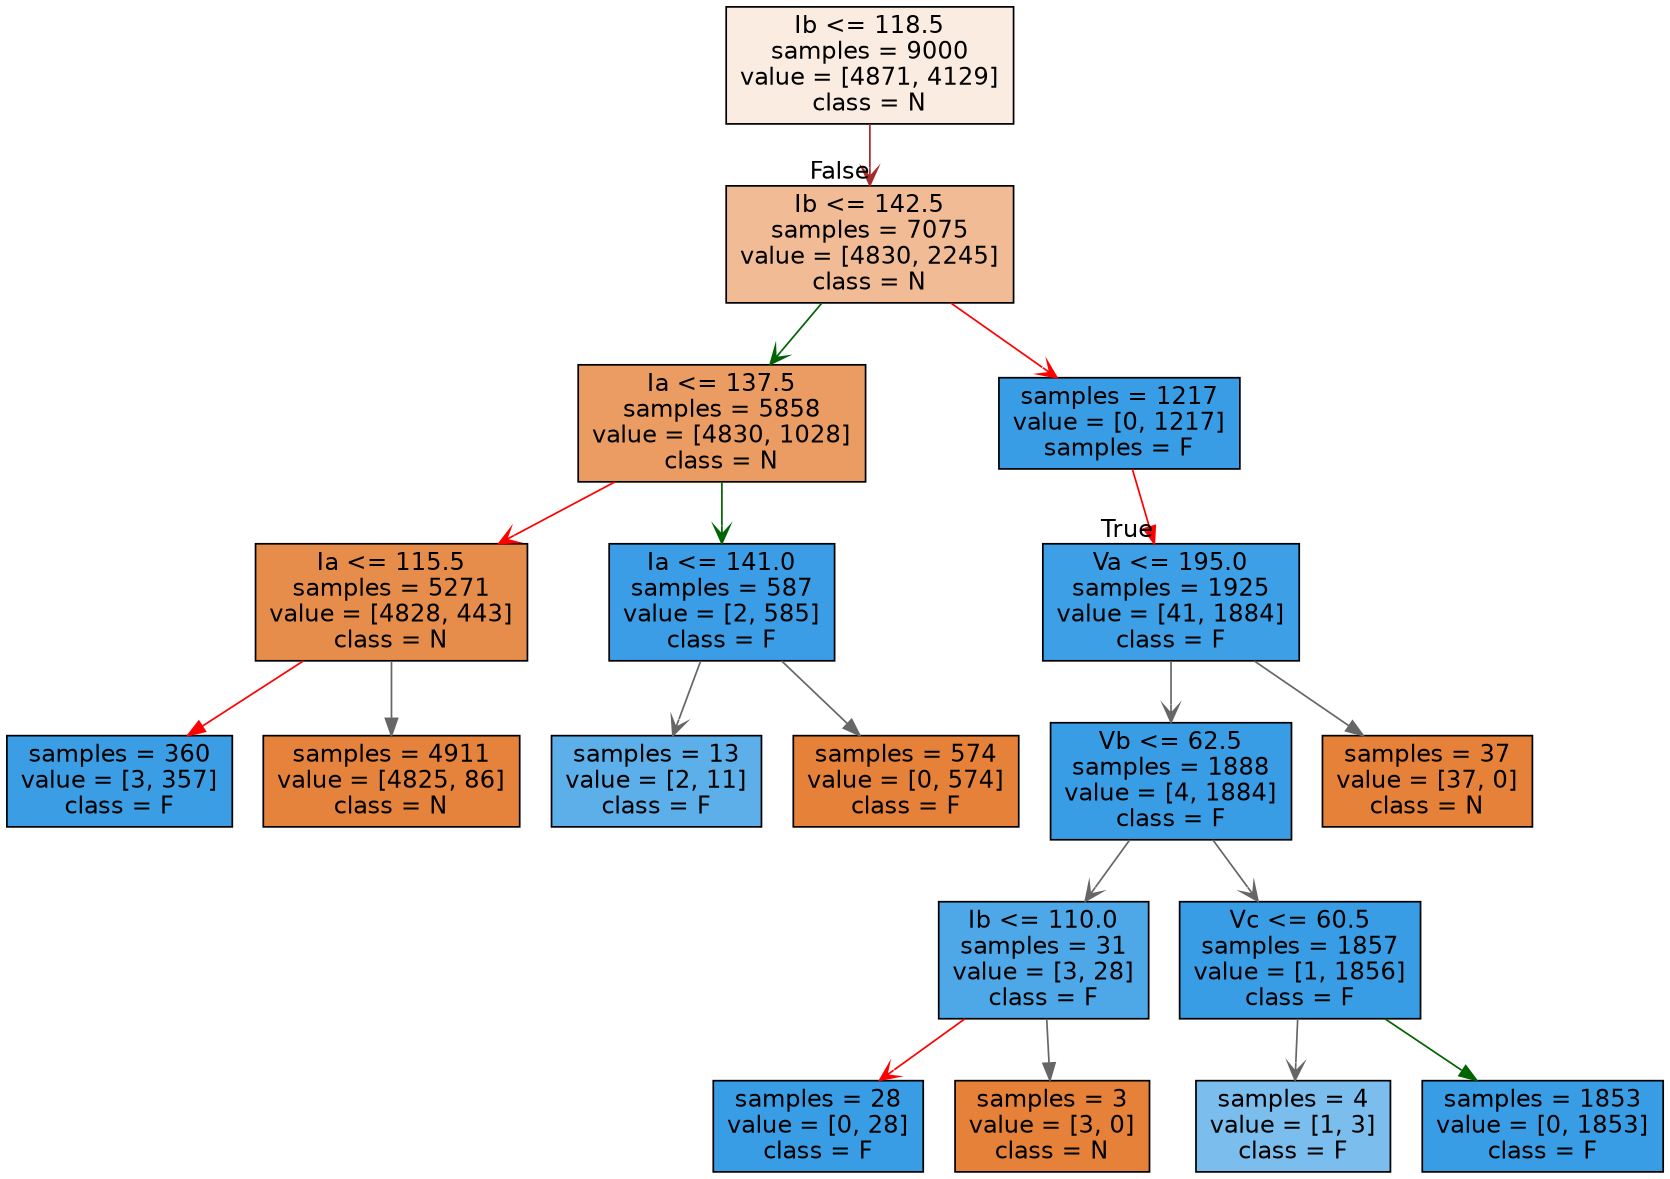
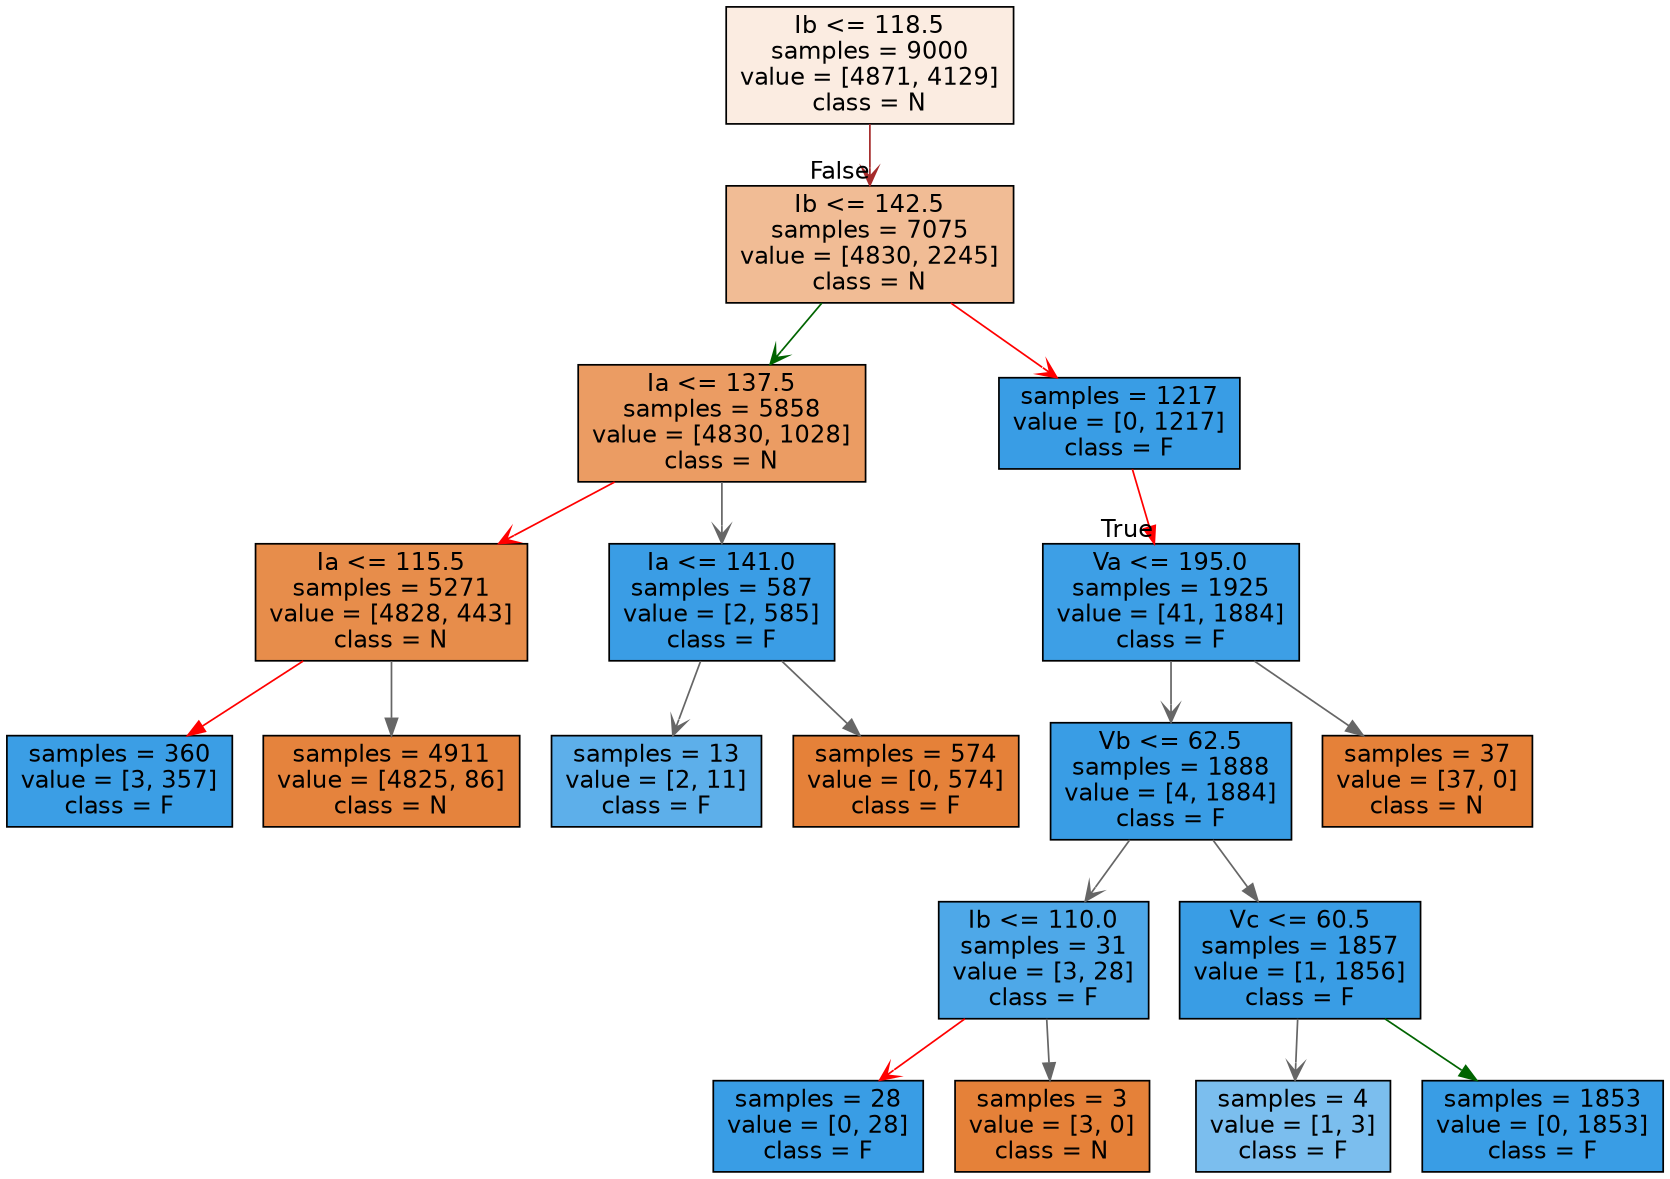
(1119, 423) -> (1119, 423)
(722, 504) -> (722, 504)
(1230, 864) -> (1230, 864)
